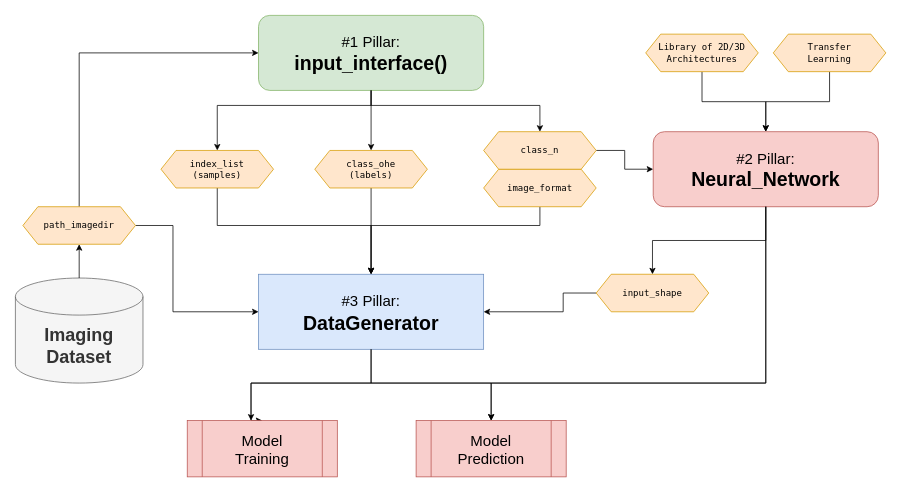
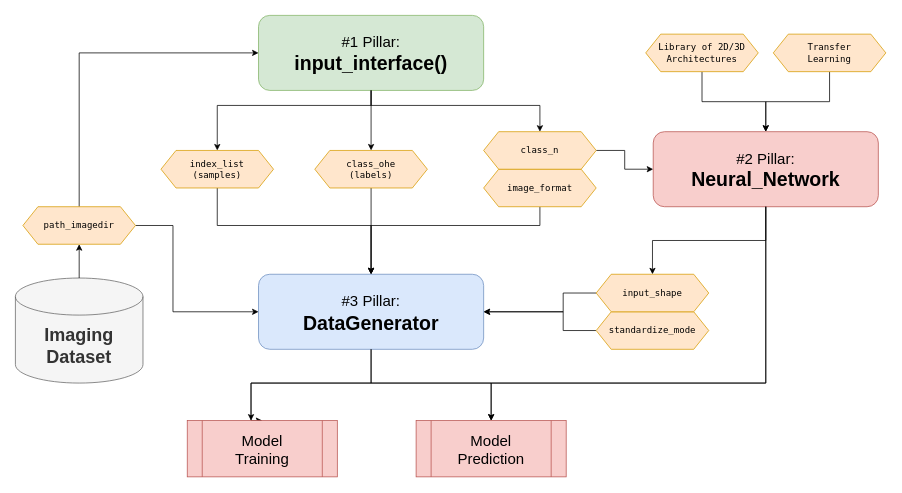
(371, 312) -> (371, 312)
none -> (570, 330)
none -> (652, 330)
